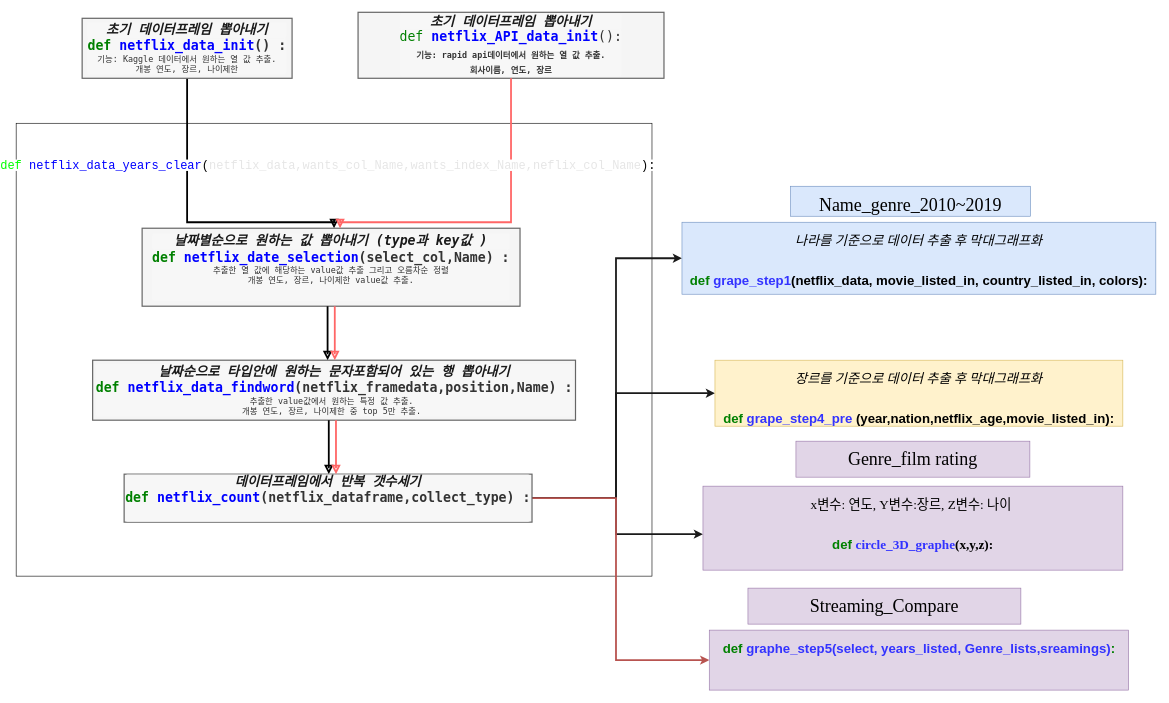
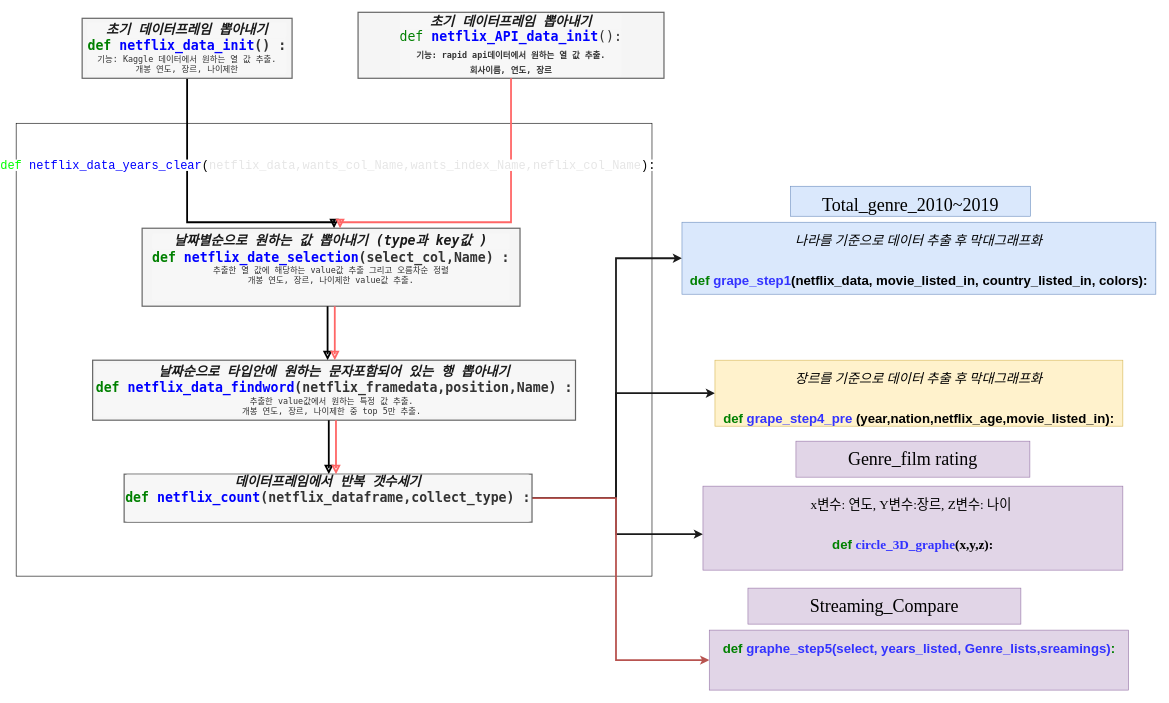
(911, 195) -> (911, 195)
